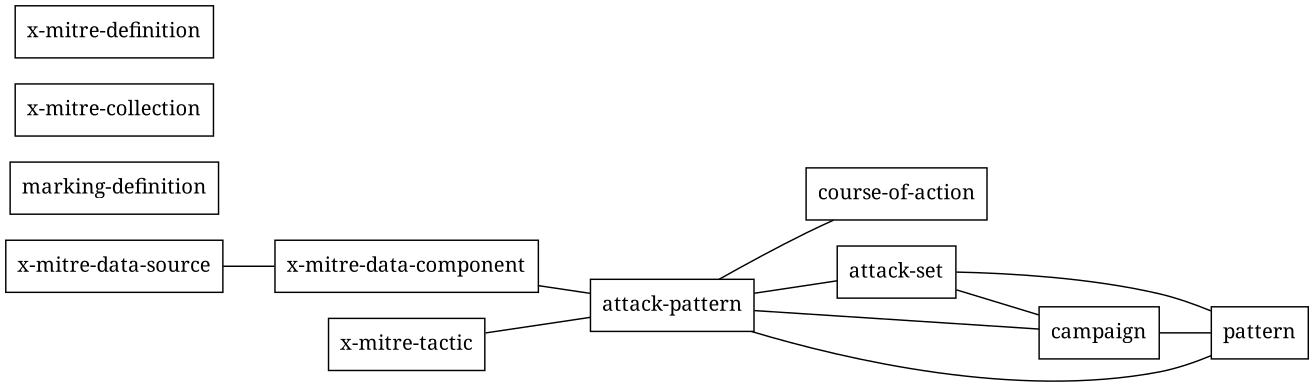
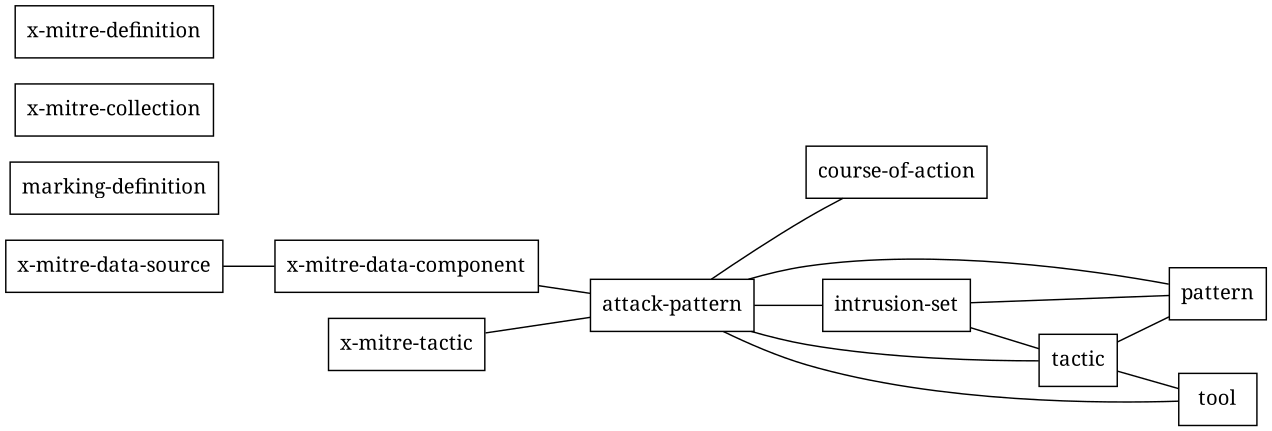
(897, 272) -> (897, 305)
(1099, 333) -> (1078, 360)
none -> (1218, 399)
